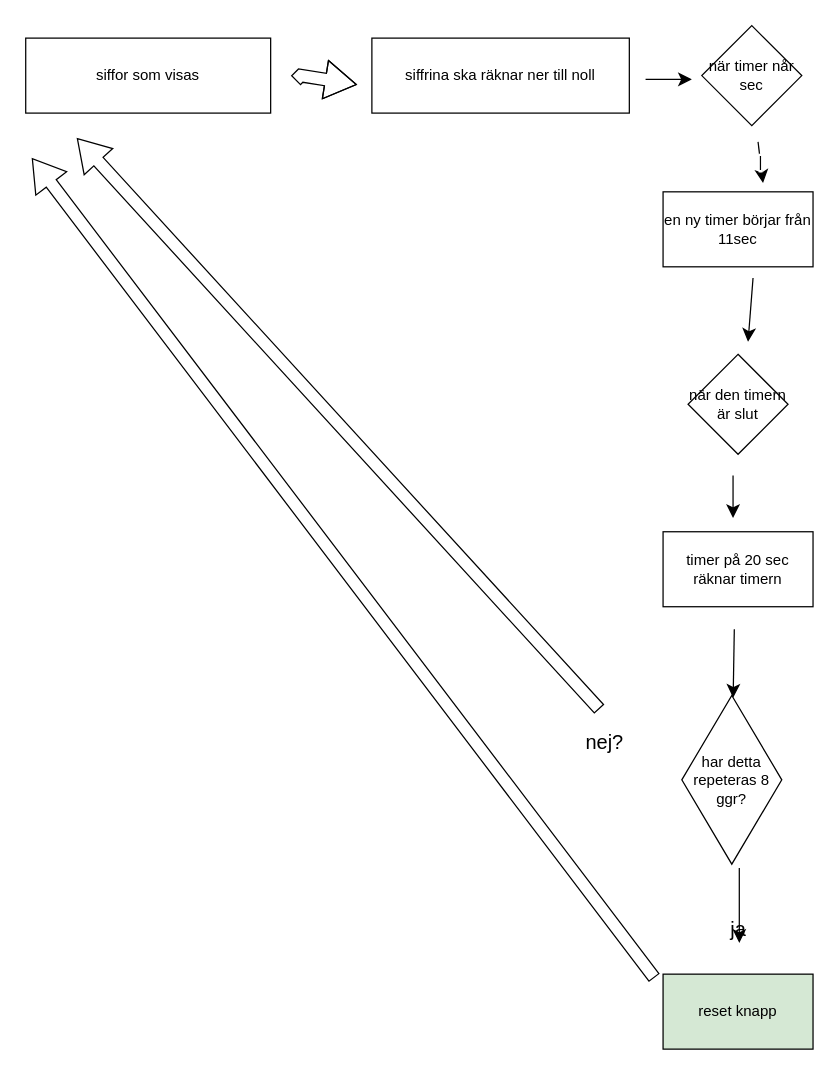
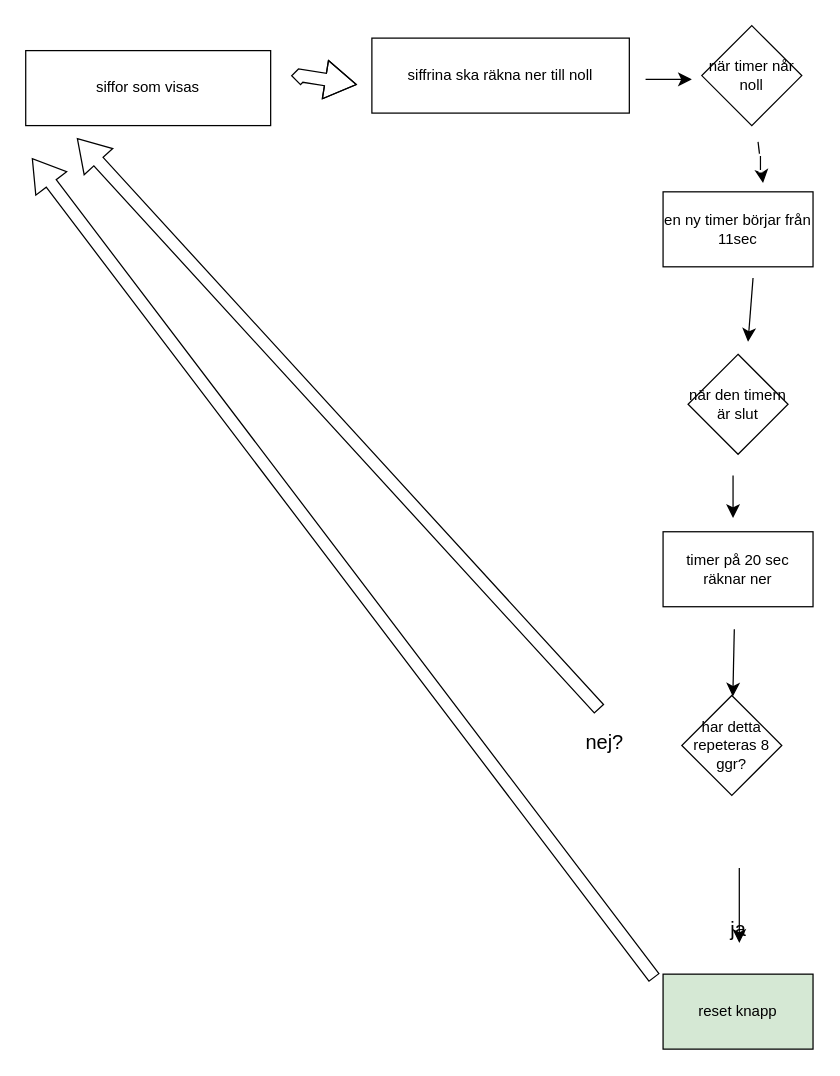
(148, 76) -> (148, 88)
(501, 76) -> (501, 76)
(752, 76) -> (752, 76)
(738, 569) -> (738, 569)
(732, 780) -> (732, 746)
